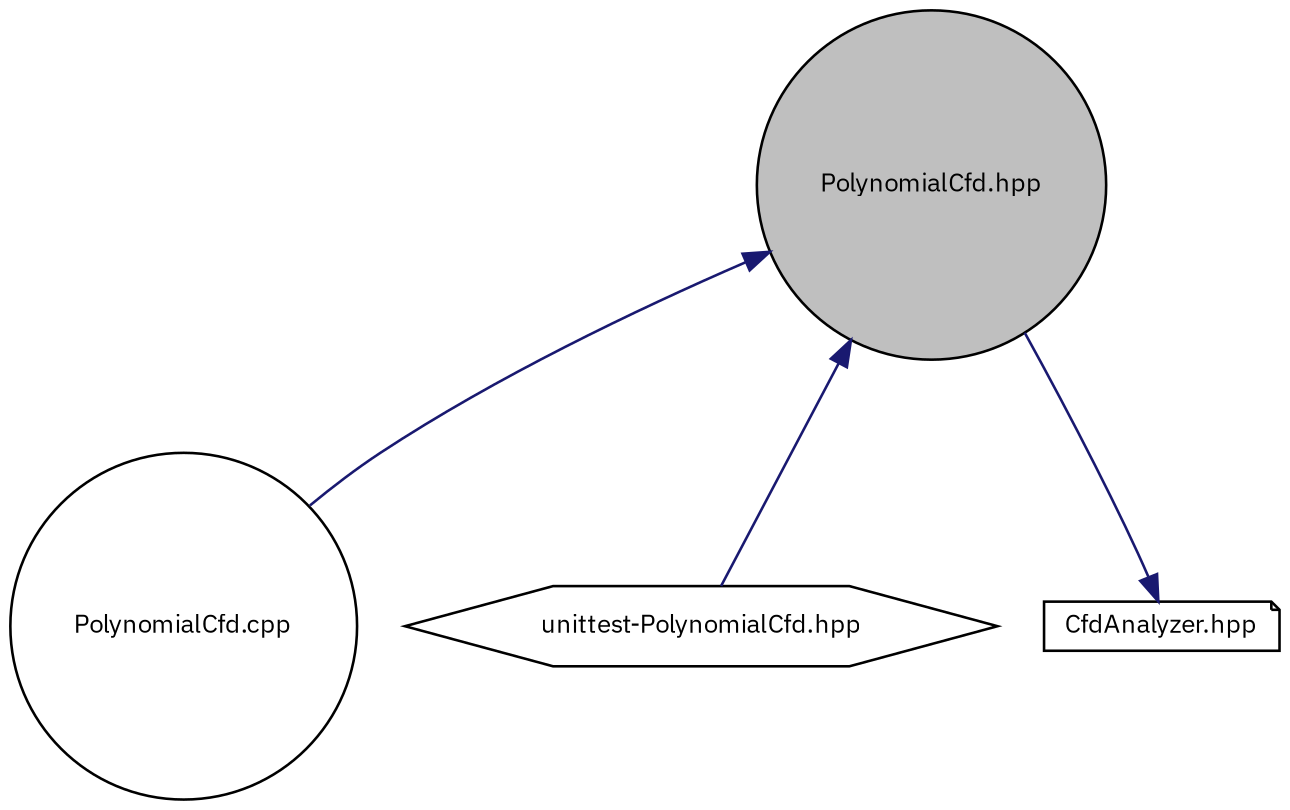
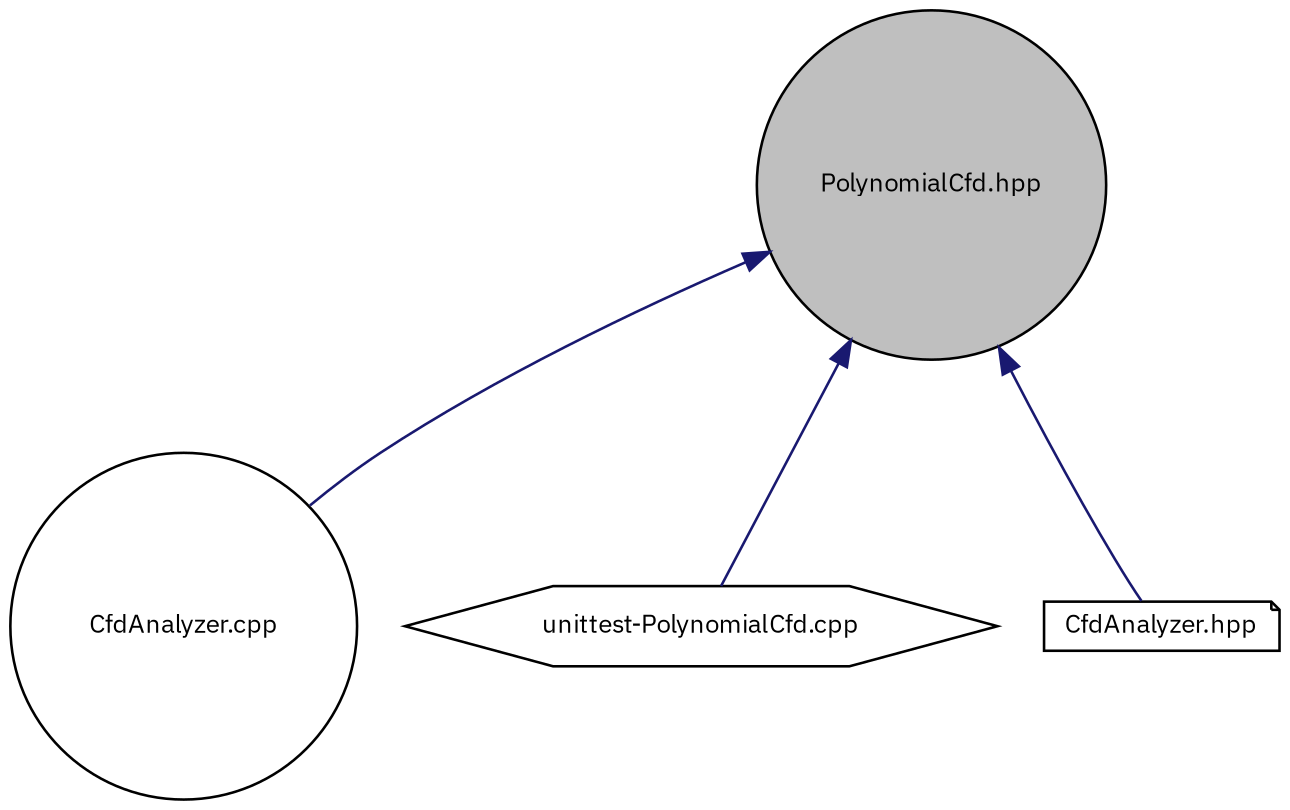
(1089, 454) -> (1074, 488)
(184, 626) -> (184, 626)
(701, 626) -> (701, 626)
